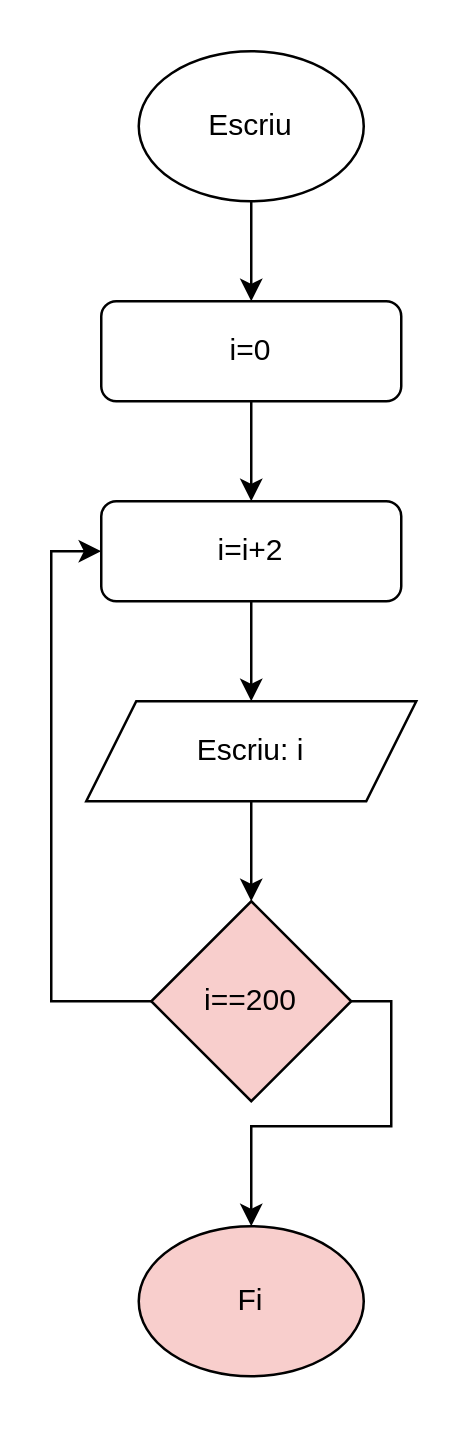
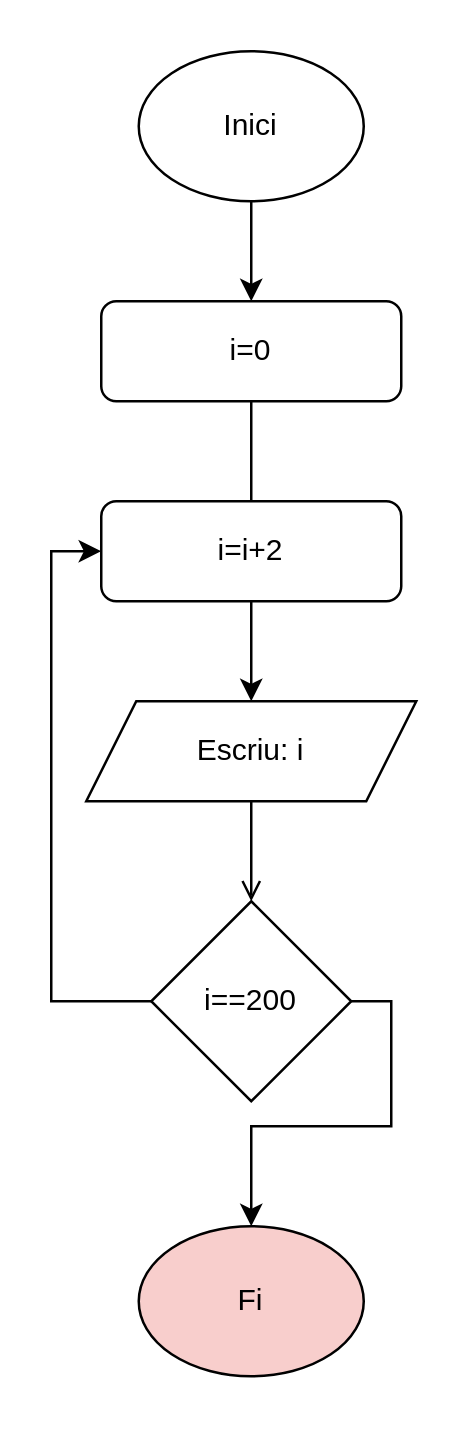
(251, 126) -> (251, 126)
(251, 483) -> (251, 490)
(251, 883) -> (251, 887)
(251, 1001) -> (251, 1001)
